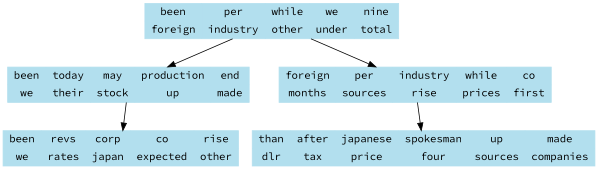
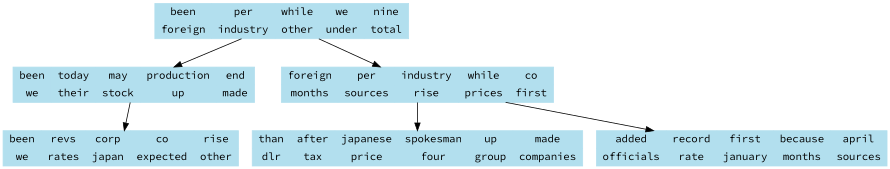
none -> (742, 148)
(497, 157) -> (491, 157)
